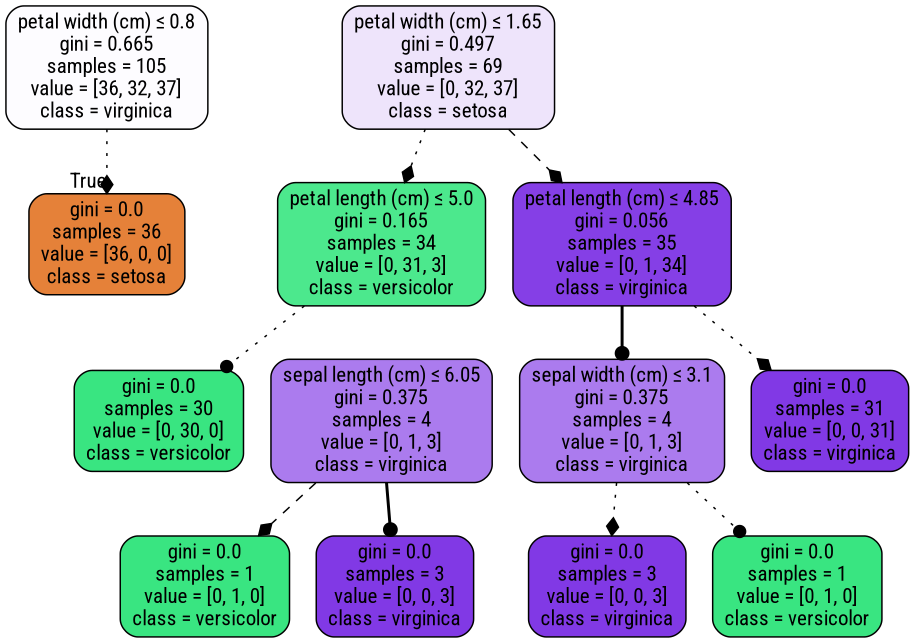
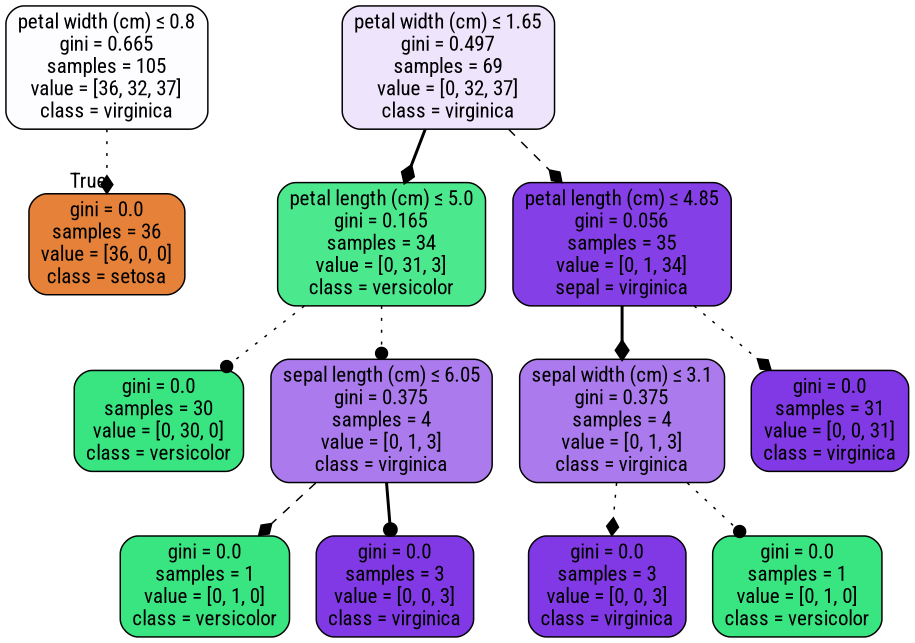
(448, 111) -> (448, 111)
(418, 147) -> (418, 147)
(622, 288) -> (622, 288)
none -> (382, 327)
(622, 327) -> (622, 327)
